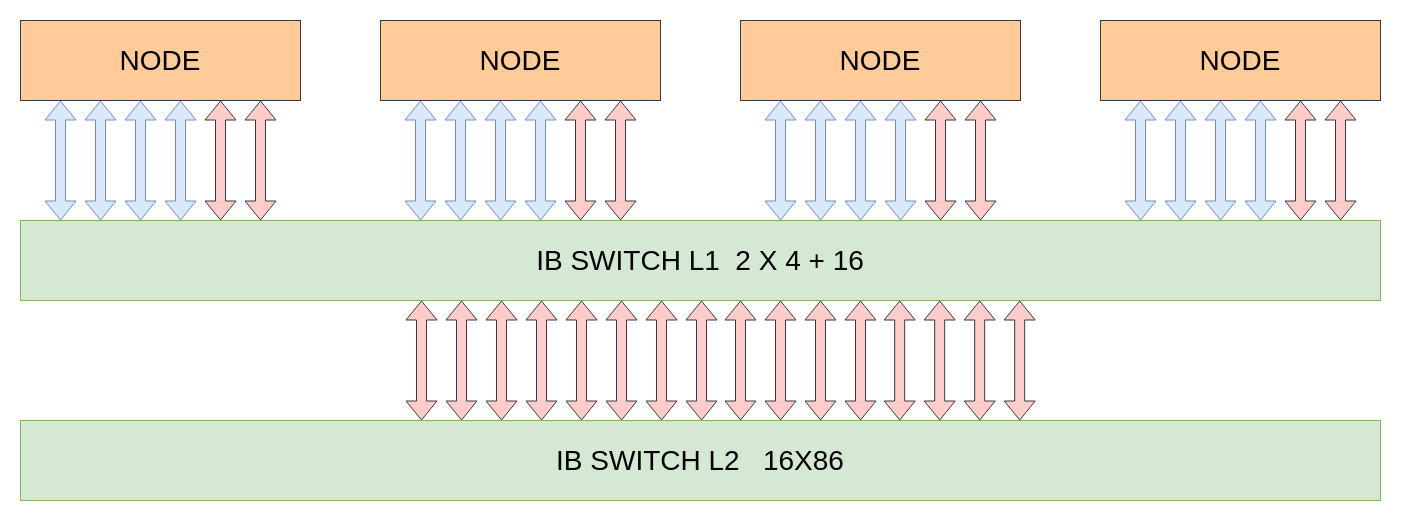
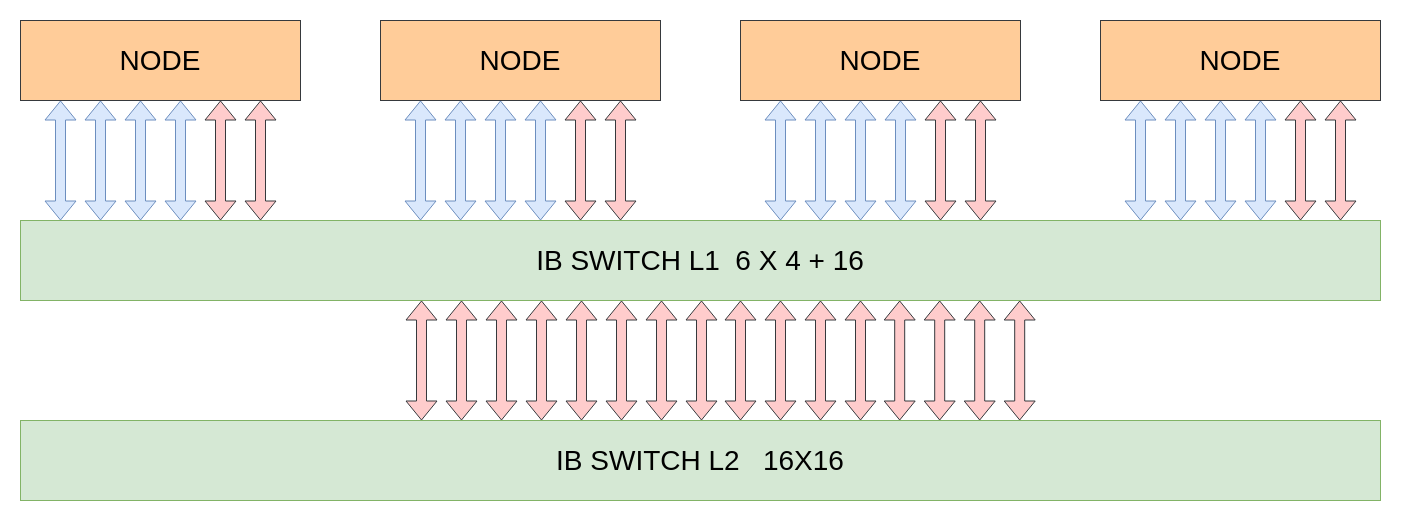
(701, 261) -> (701, 261)
(701, 461) -> (701, 461)
